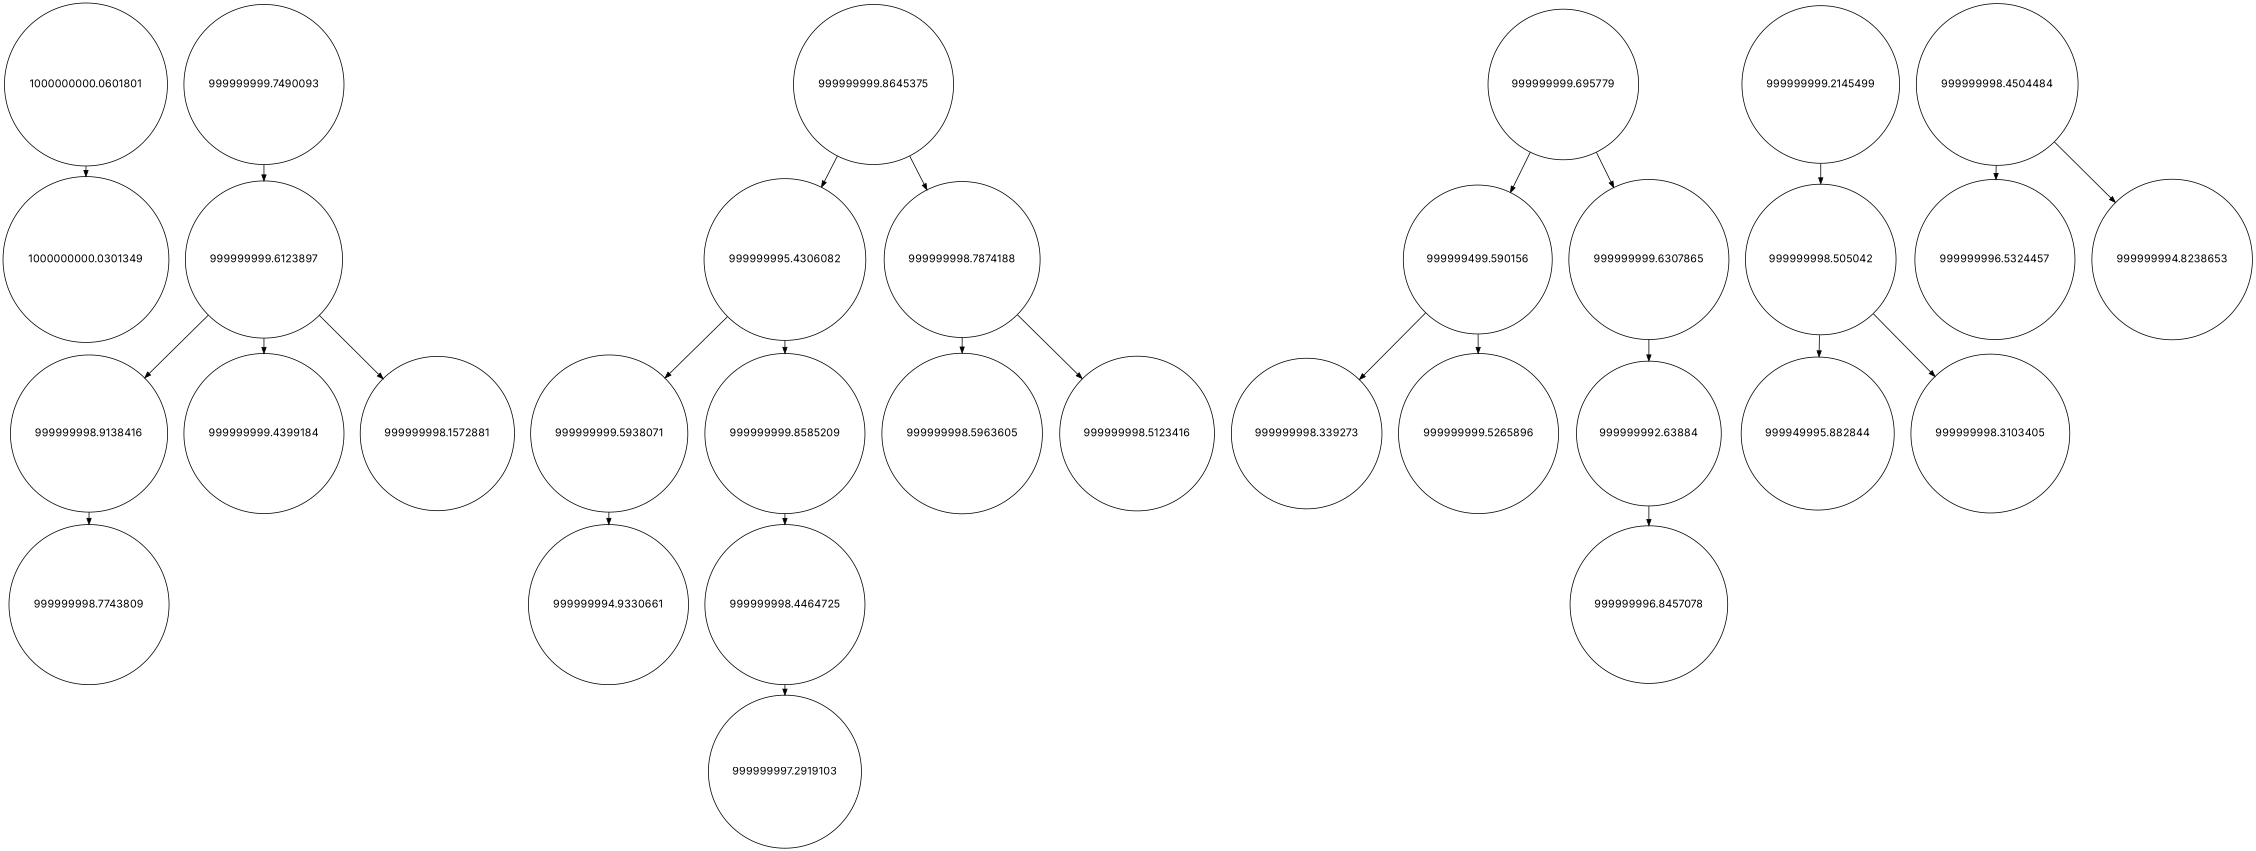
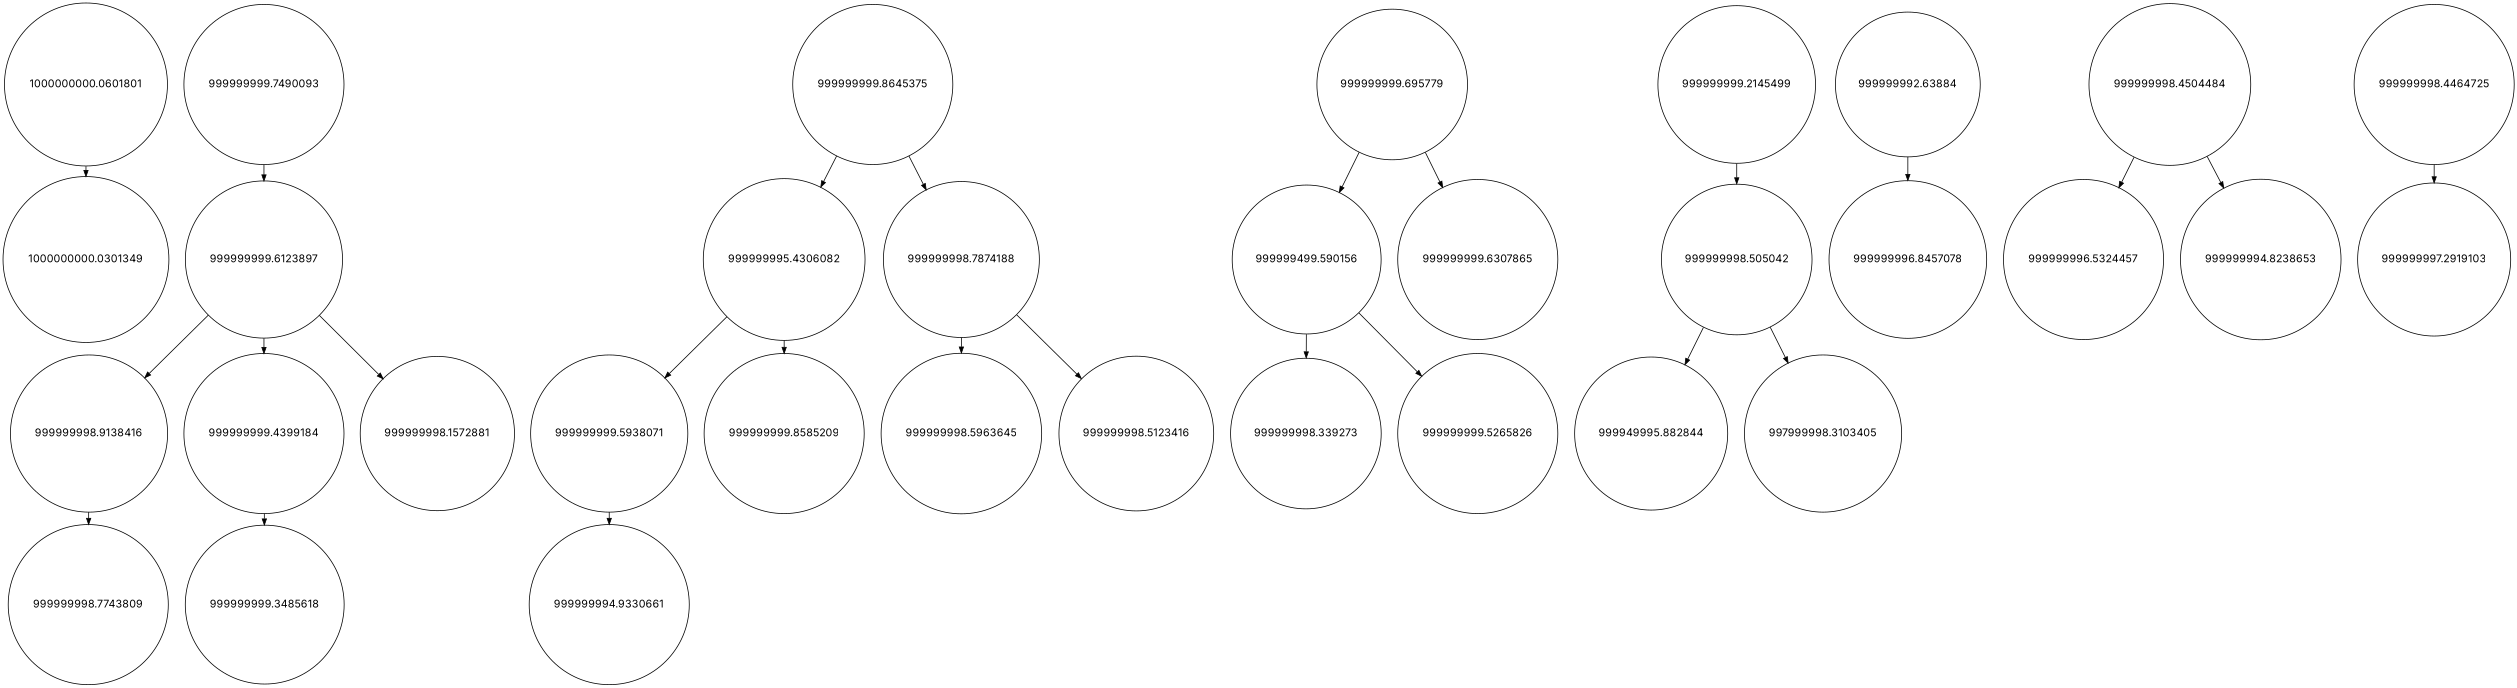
(1649, 347) -> none
(962, 434) -> (961, 434)
(1479, 434) -> (1478, 434)
(1990, 434) -> (1823, 434)
(785, 516) -> none
none -> (265, 605)
